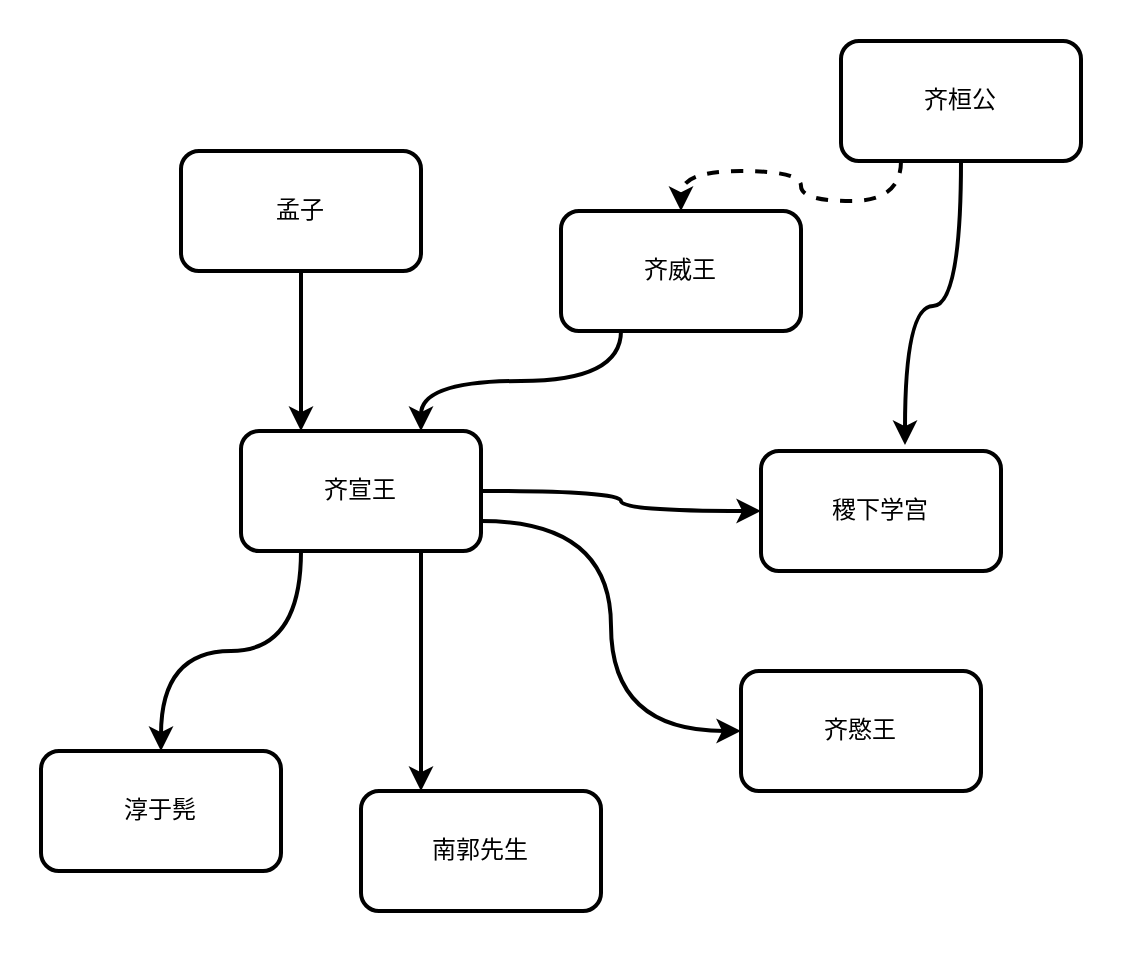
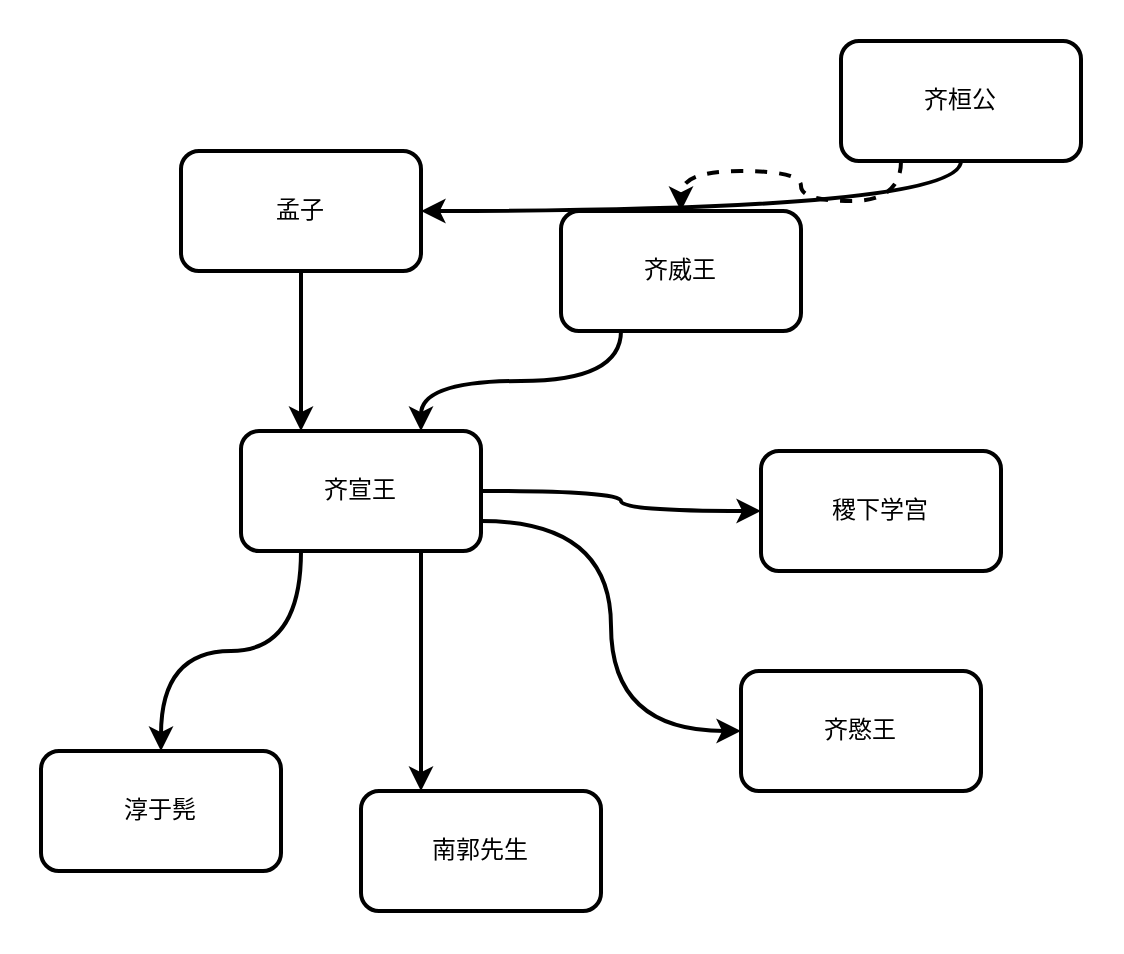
(942, 301) -> (627, 209)
